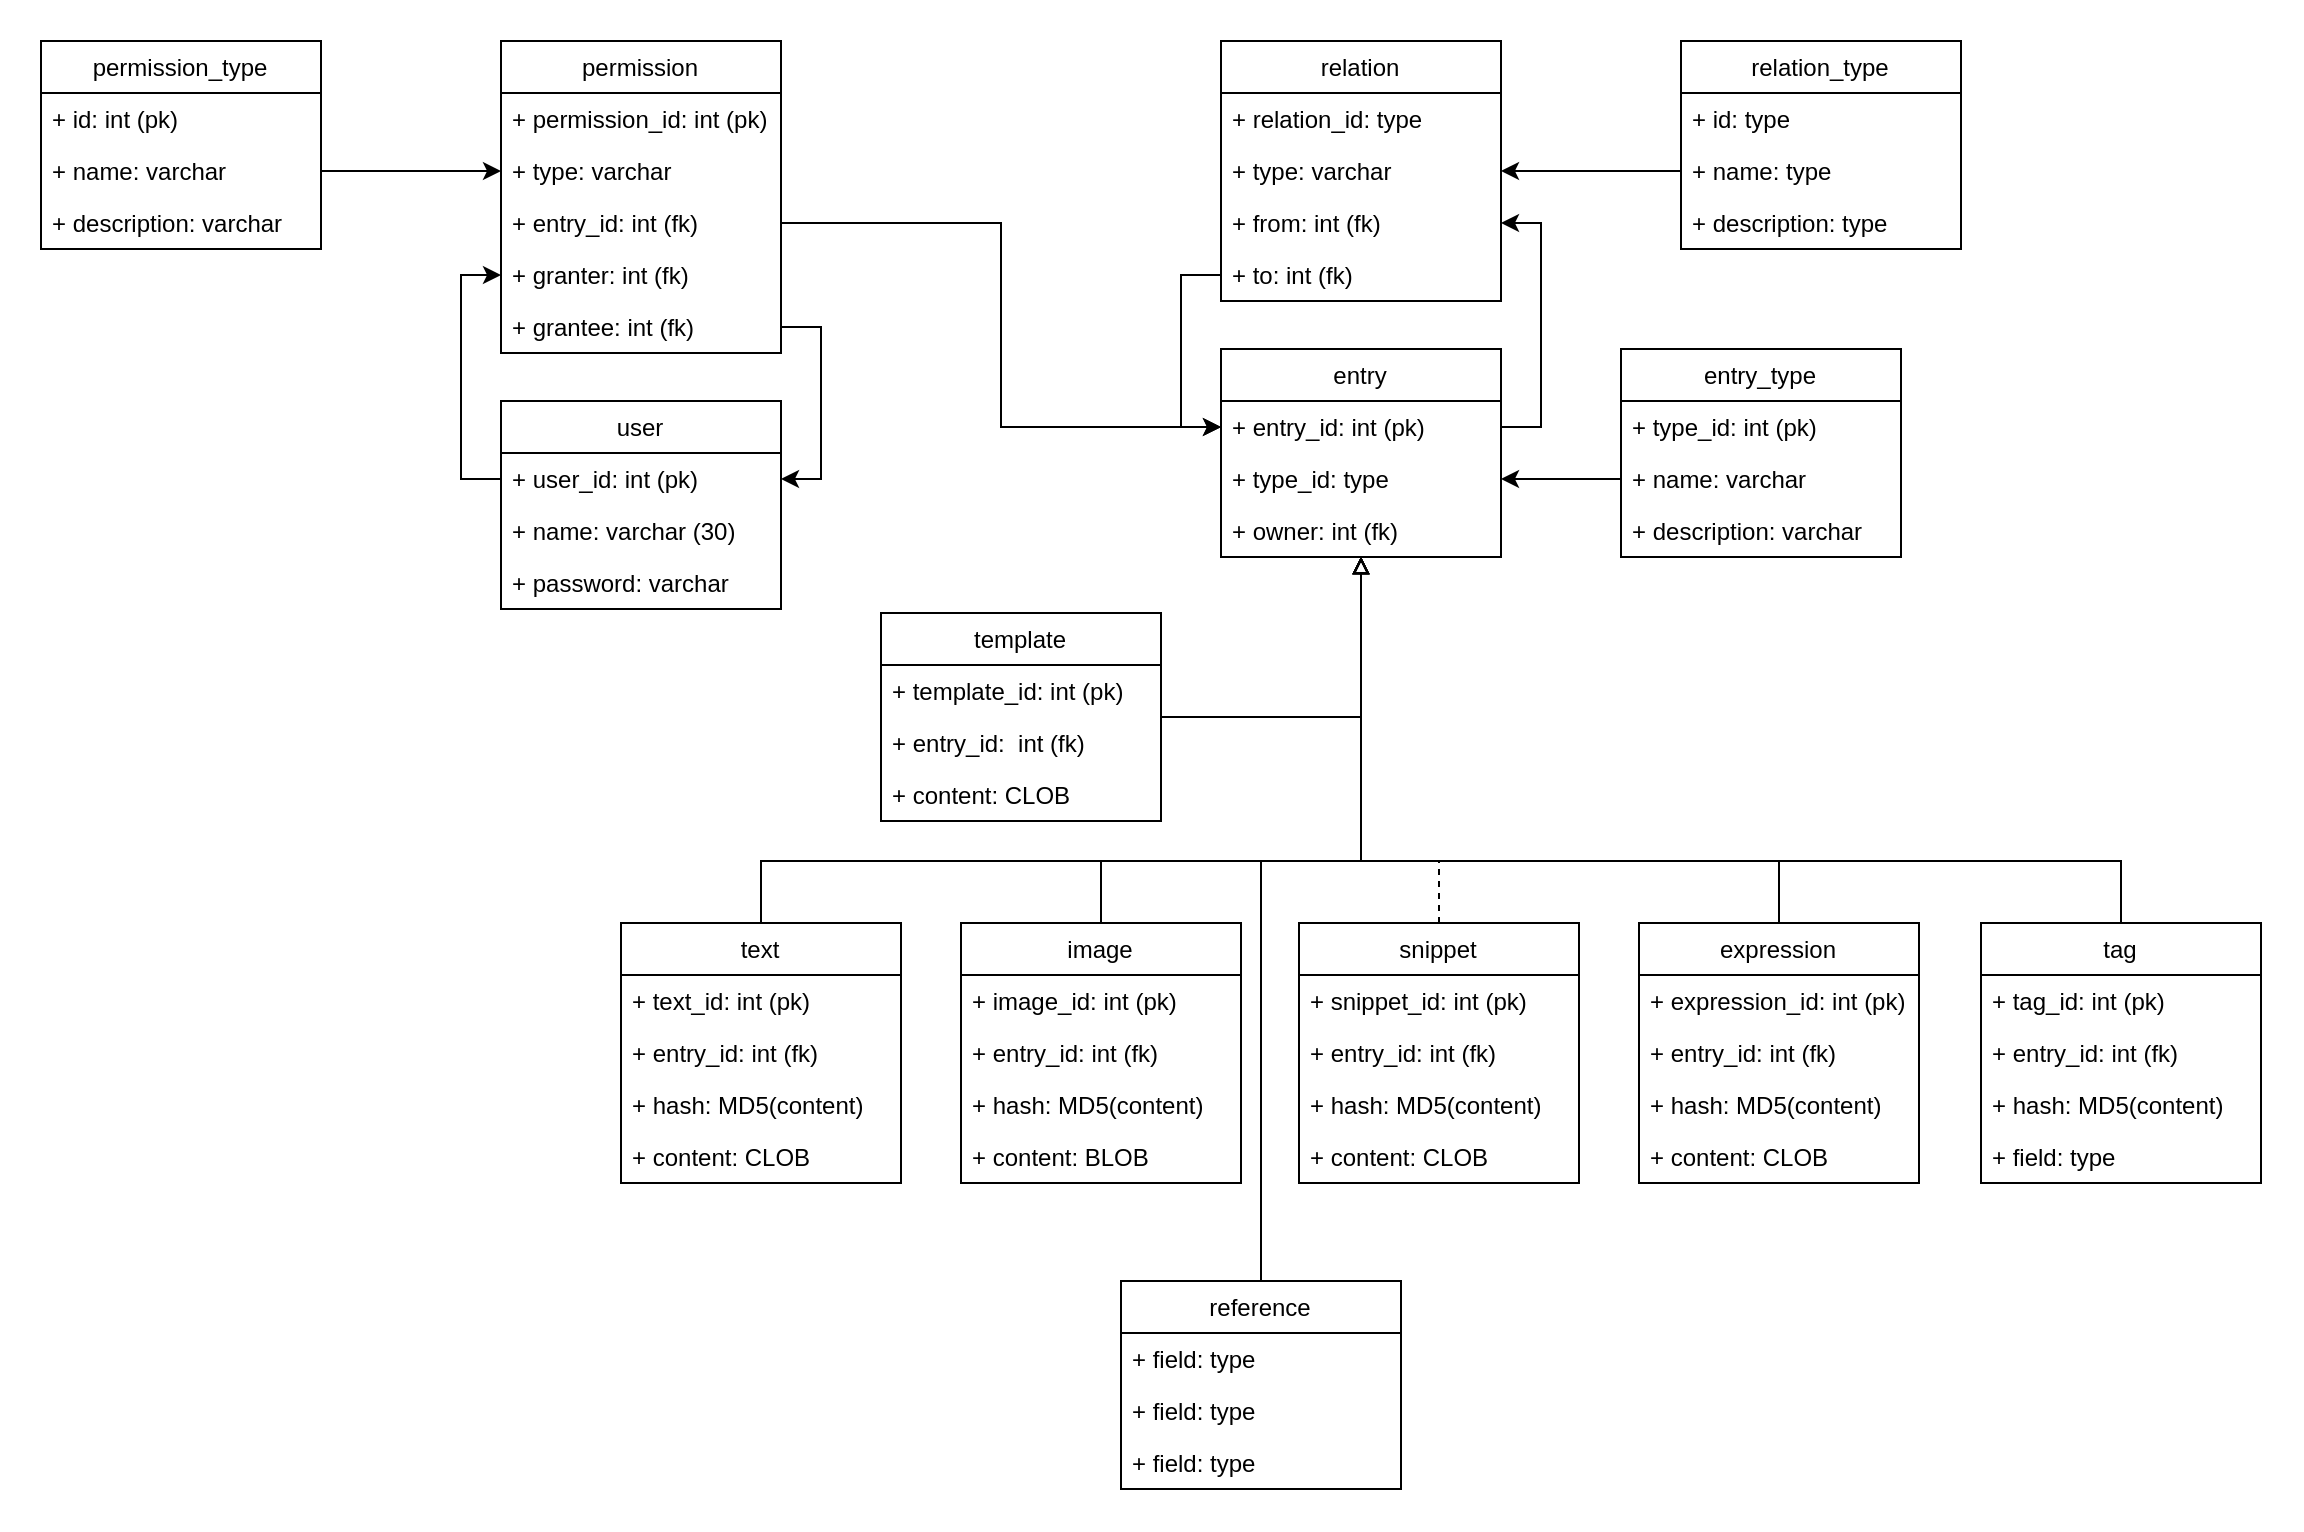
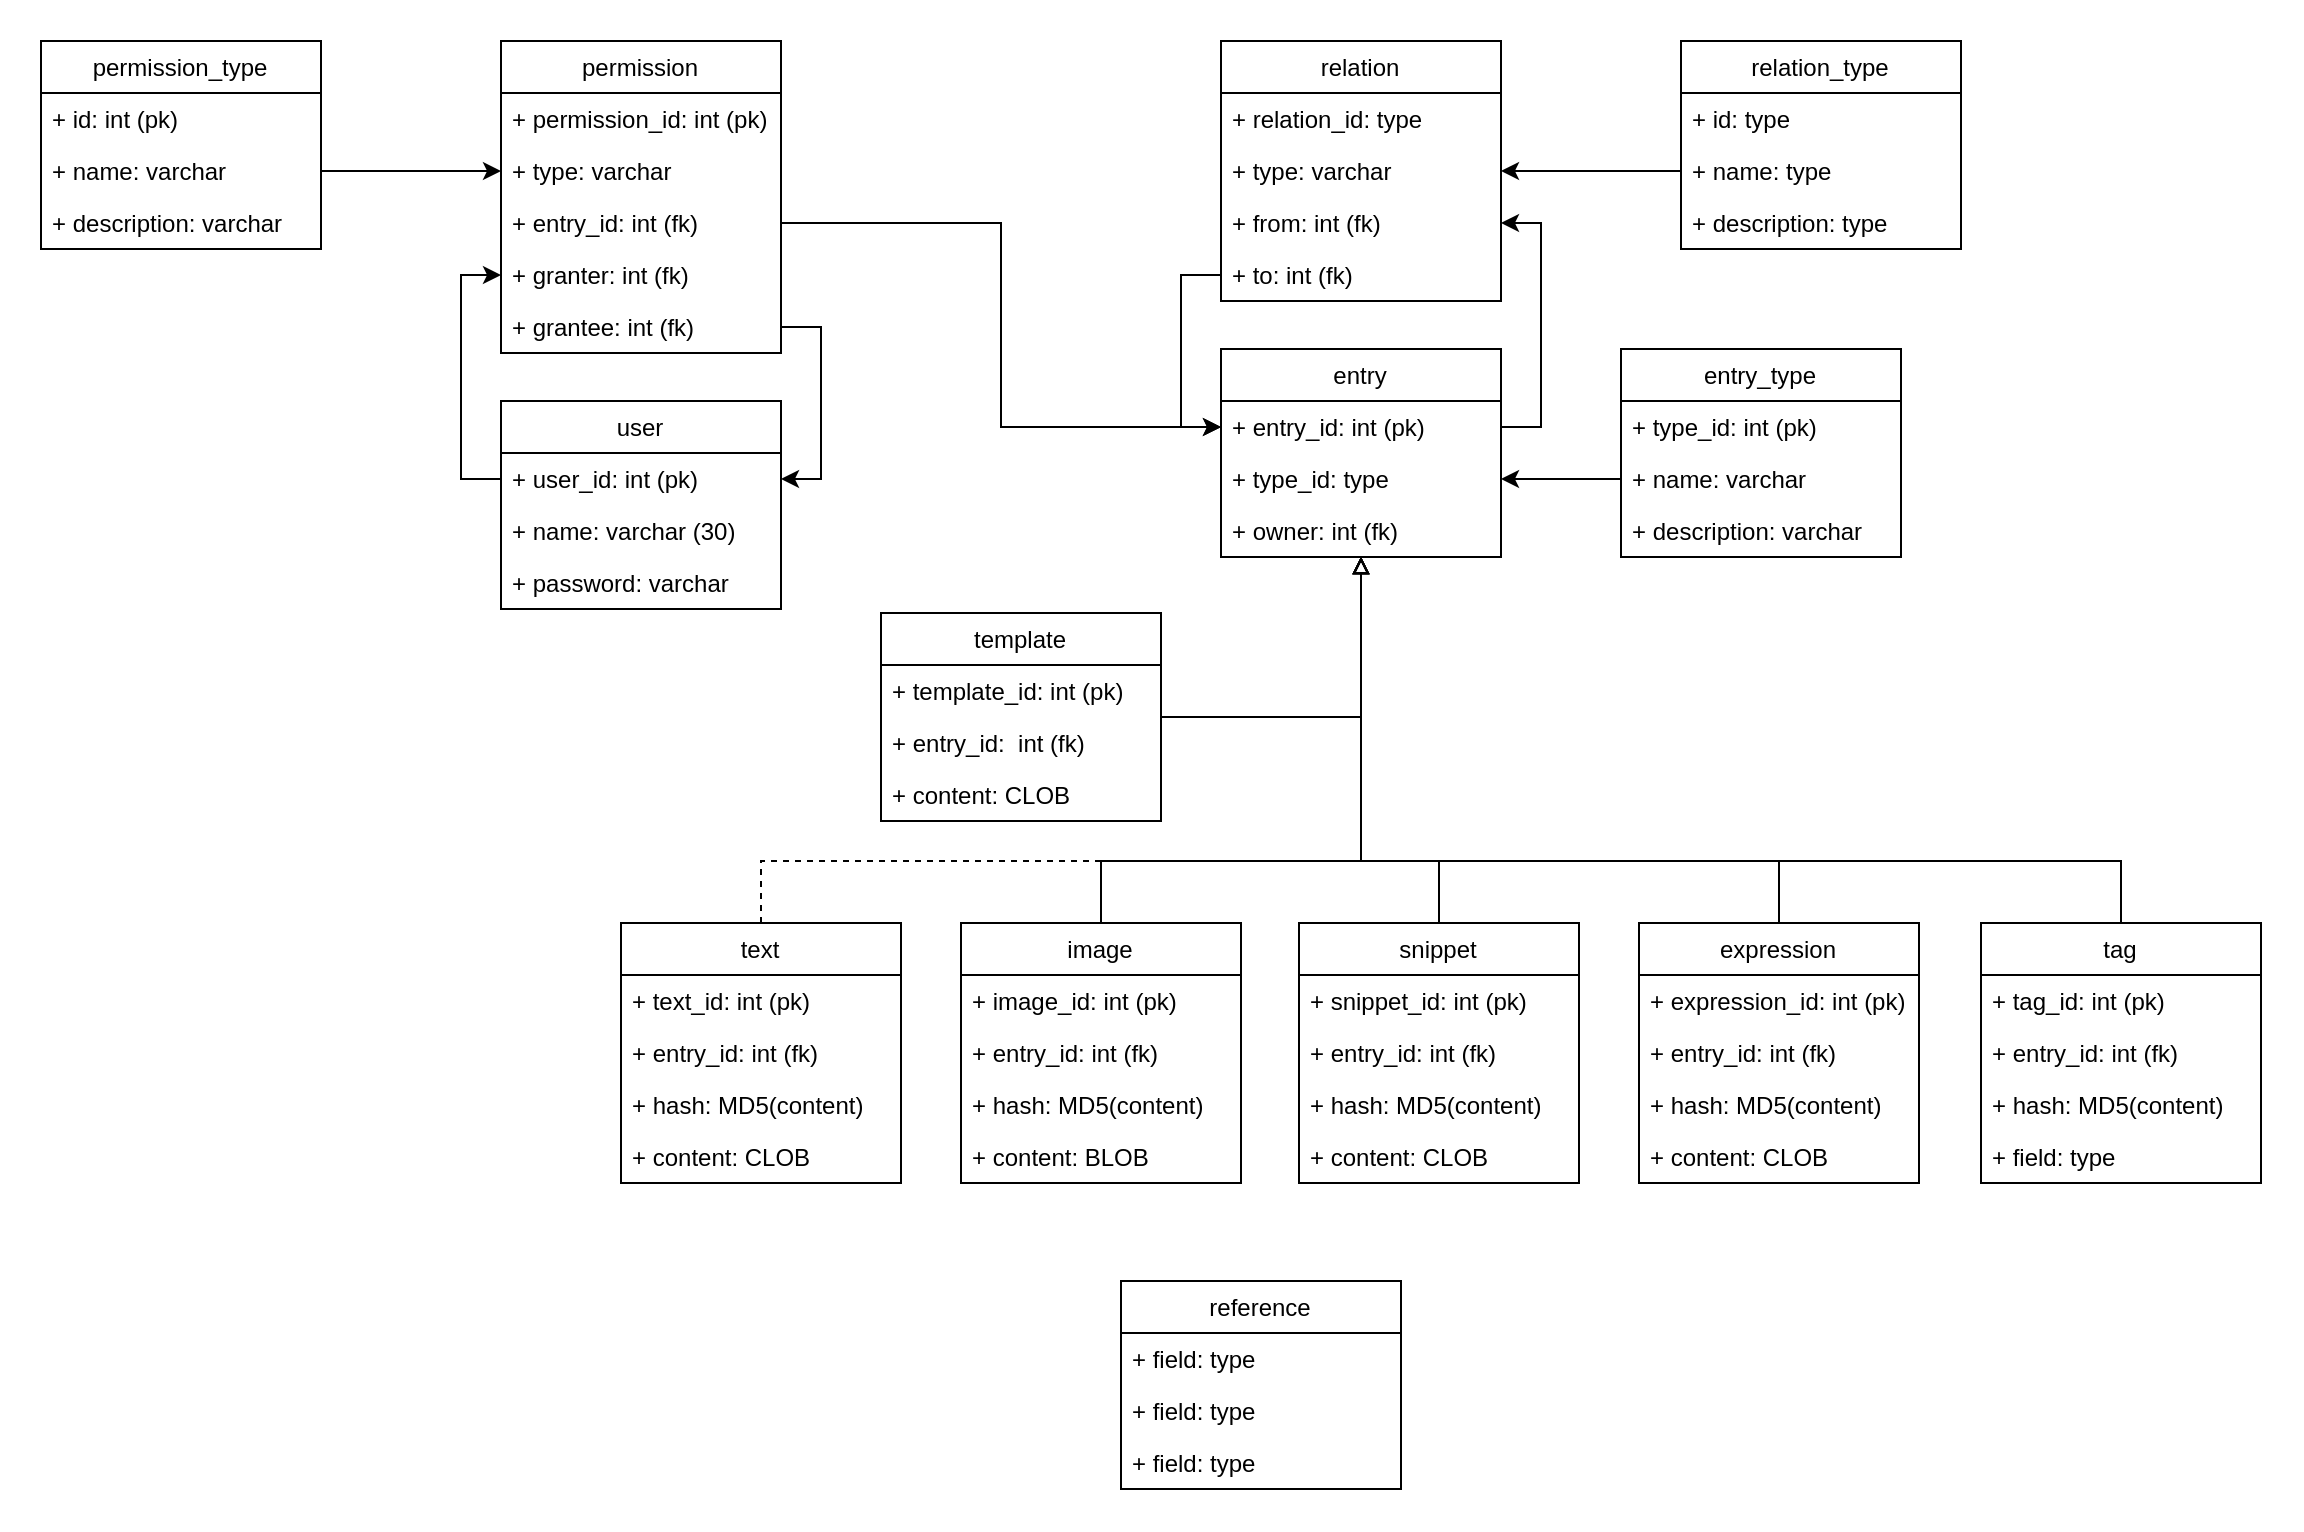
(900, 861) -> (900, 861)
(1439, 891) -> (1439, 891)
(1261, 1072) -> none
